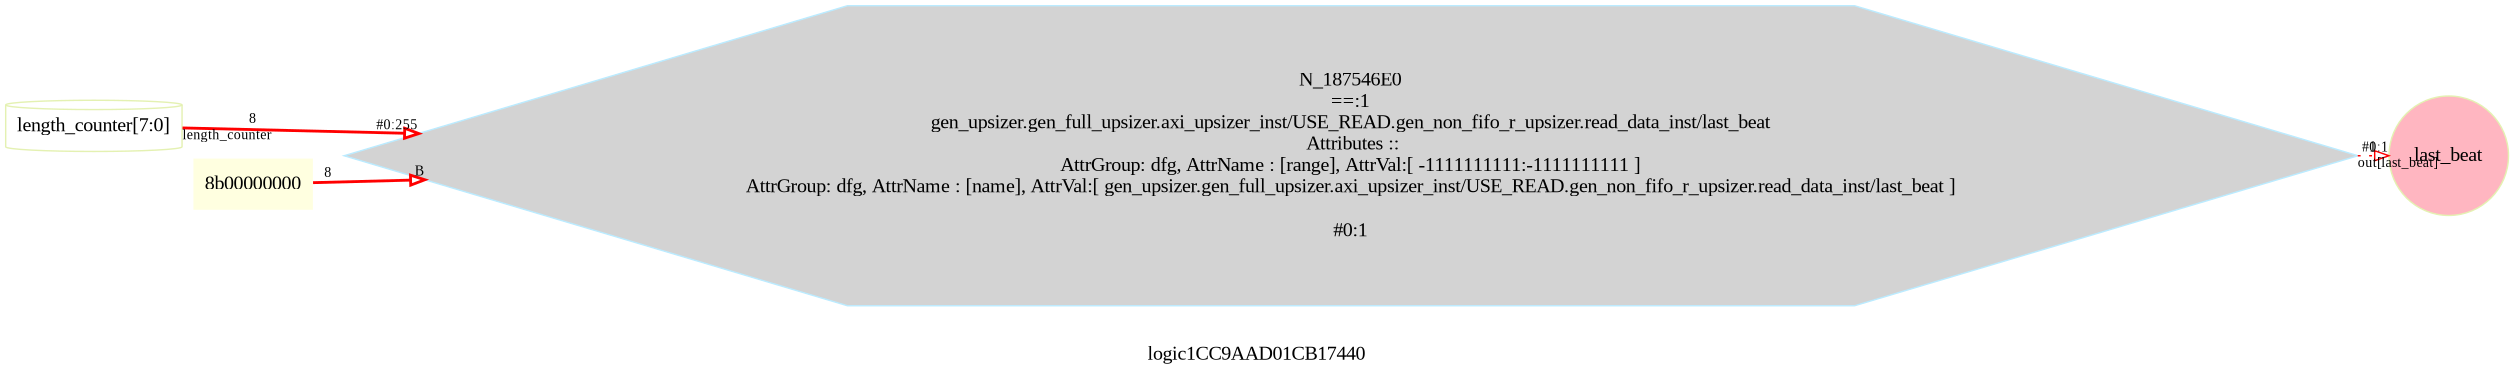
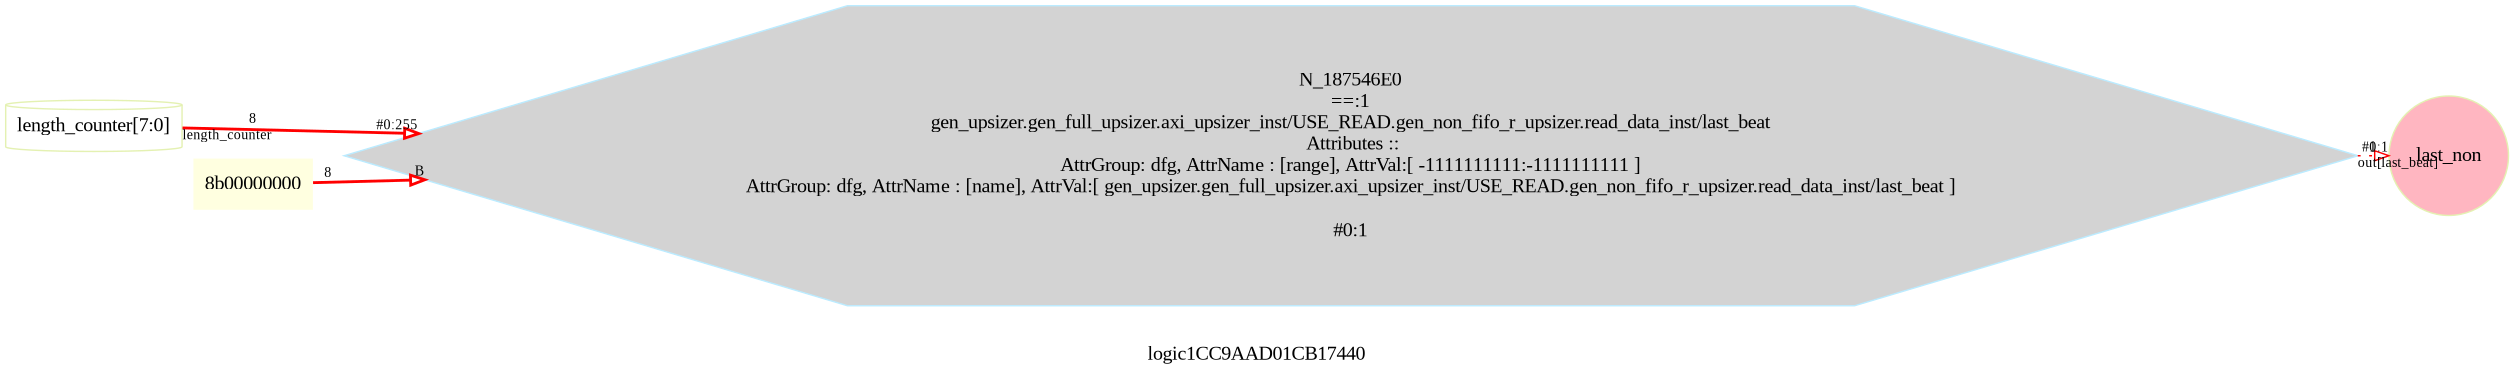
(2449, 156) -> (2449, 156)
